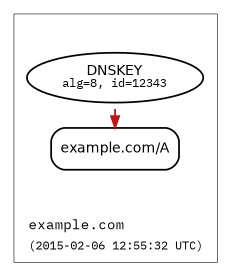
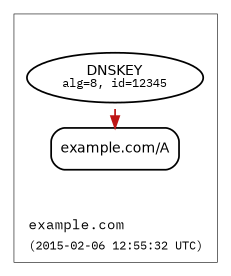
(115, 83) -> (115, 83)
